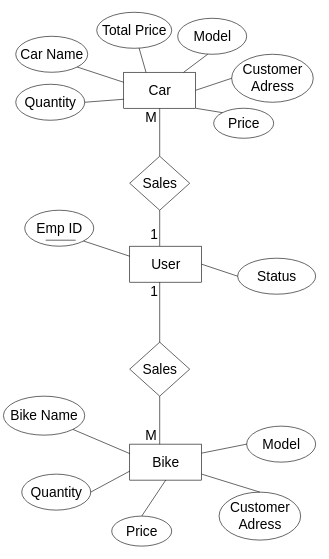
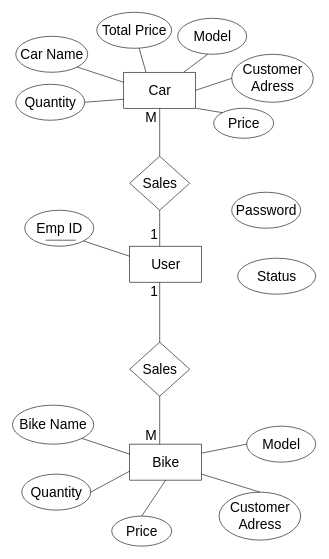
none -> (266, 210)
(219, 270) -> none
(44, 416) -> (53, 425)
